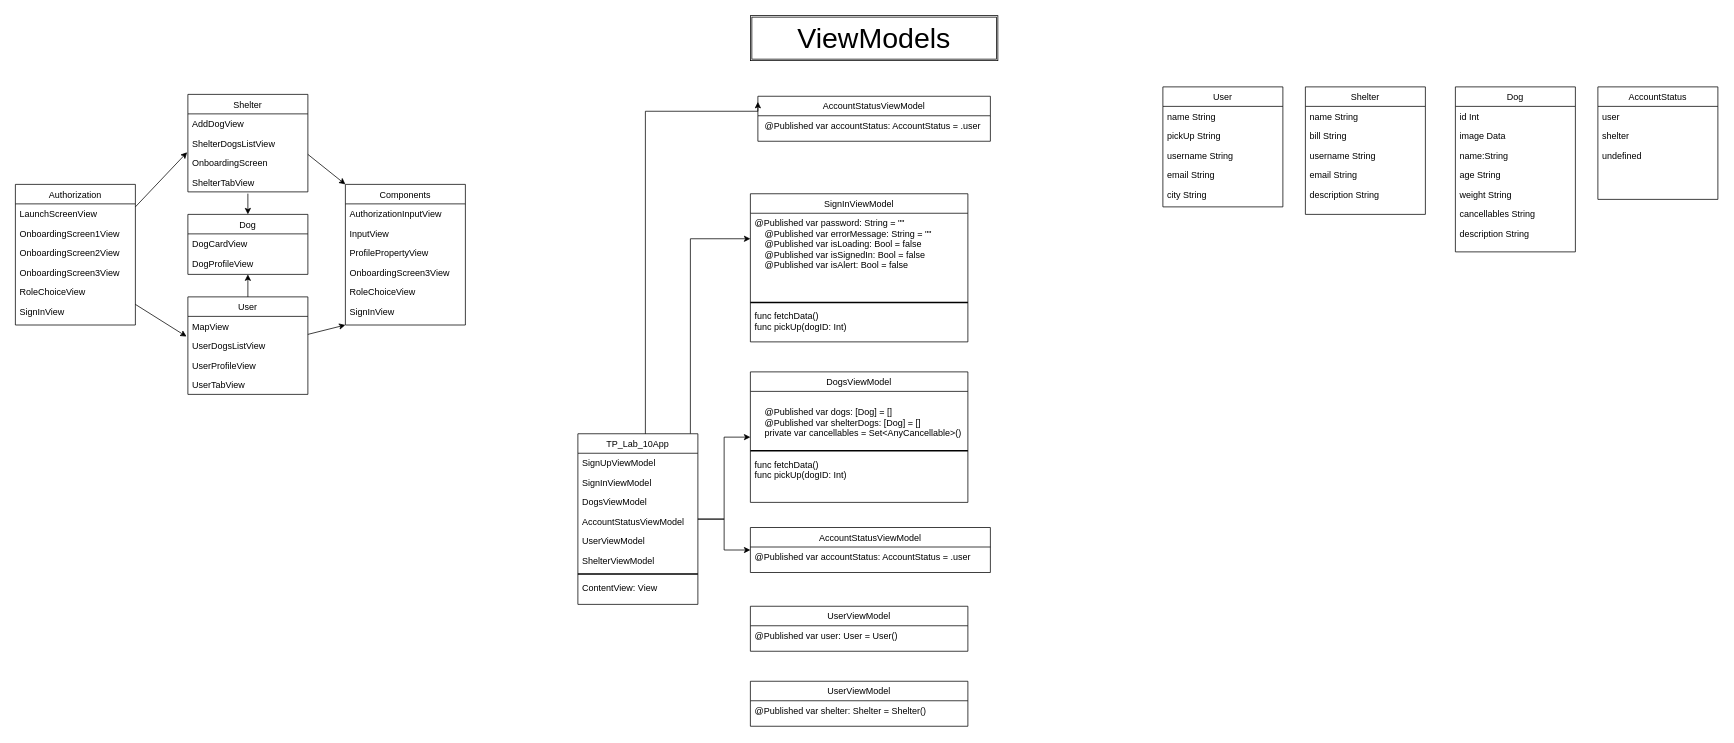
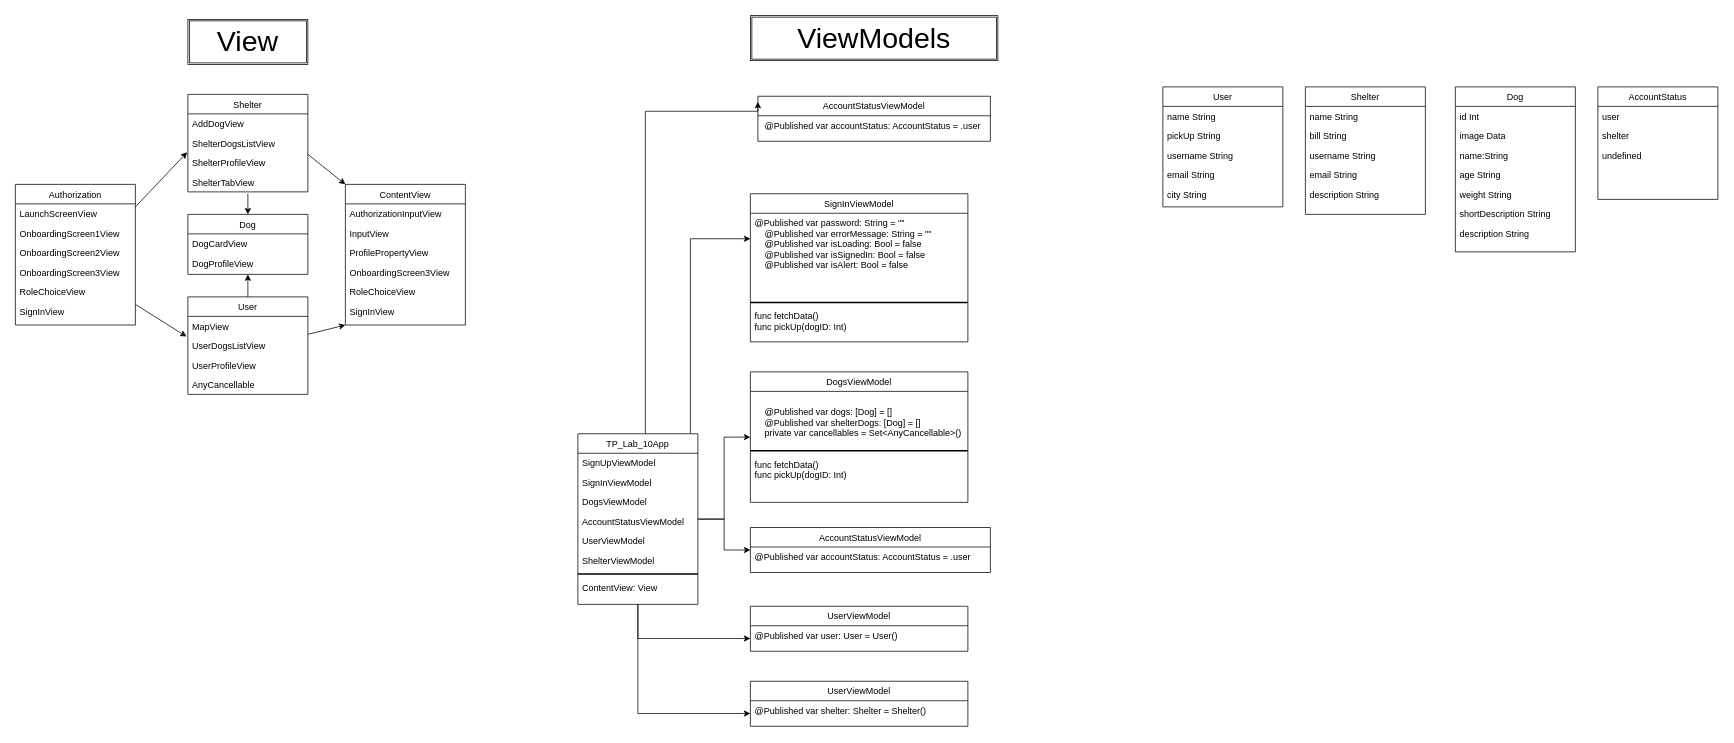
none -> (248, 42)
(231, 163) -> (233, 163)
(405, 194) -> (405, 194)
(1503, 214) -> (1514, 214)
(219, 385) -> (224, 385)
none -> (692, 638)
none -> (690, 713)
